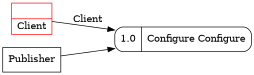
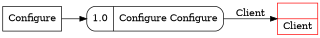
(80, 25) -> (247, 19)
(32, 60) -> (32, 19)
